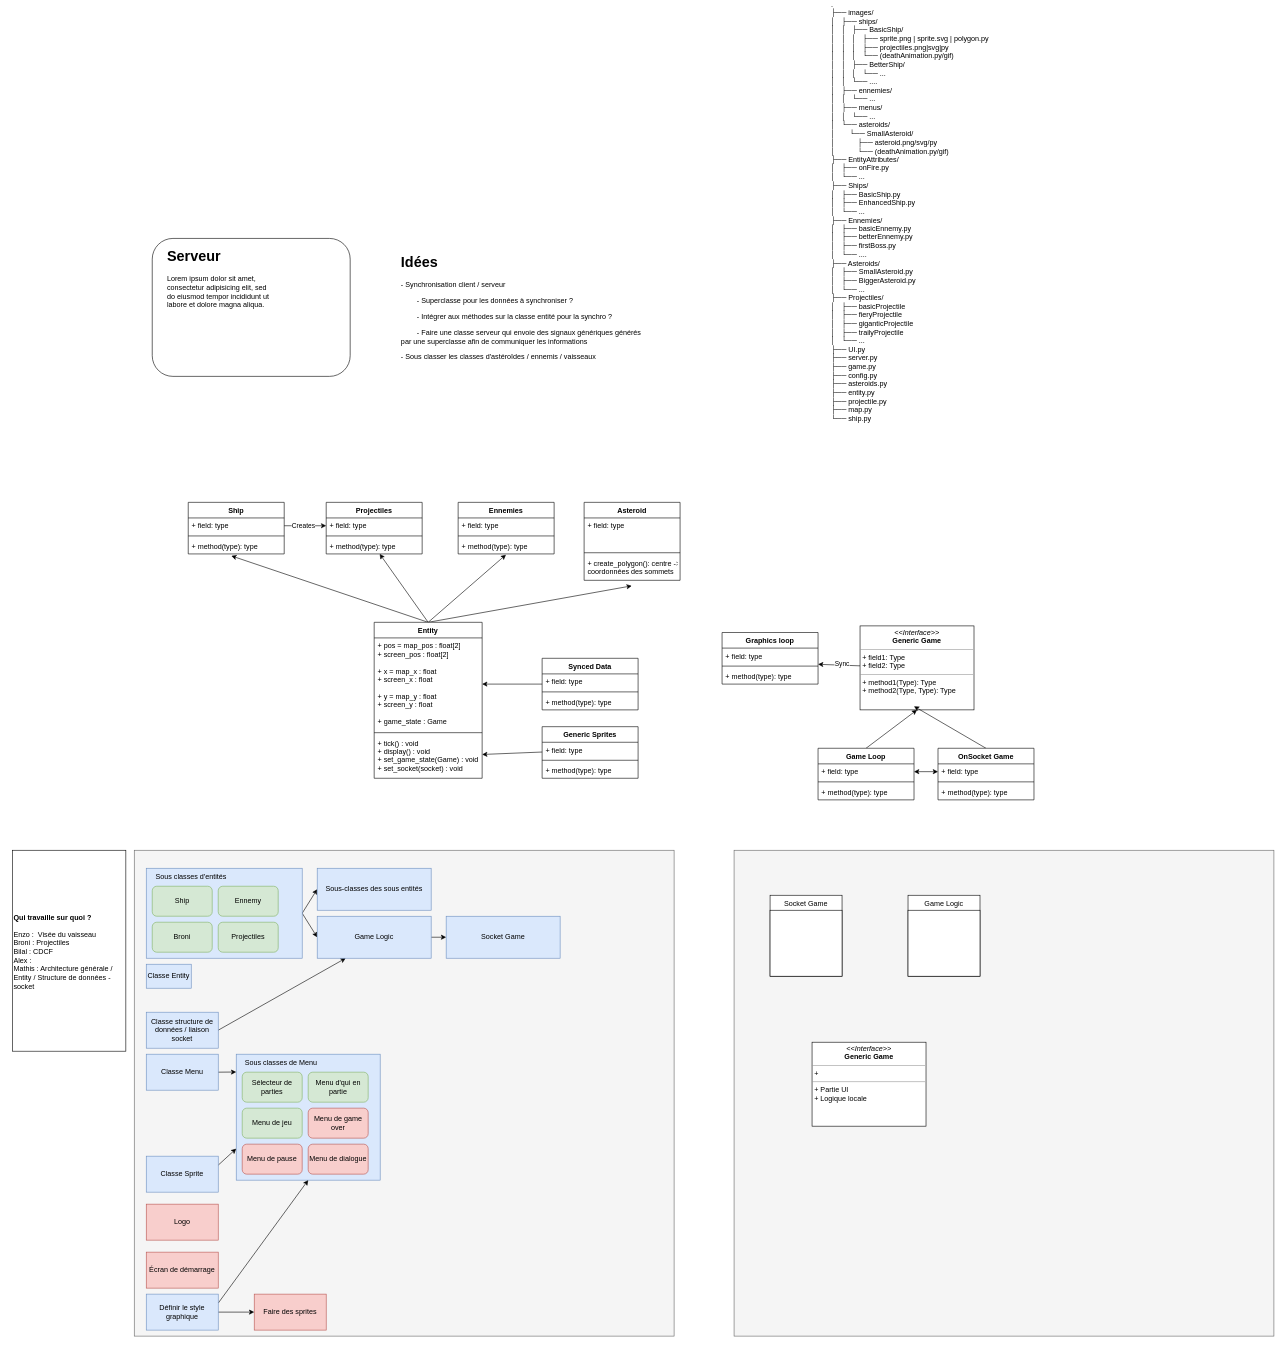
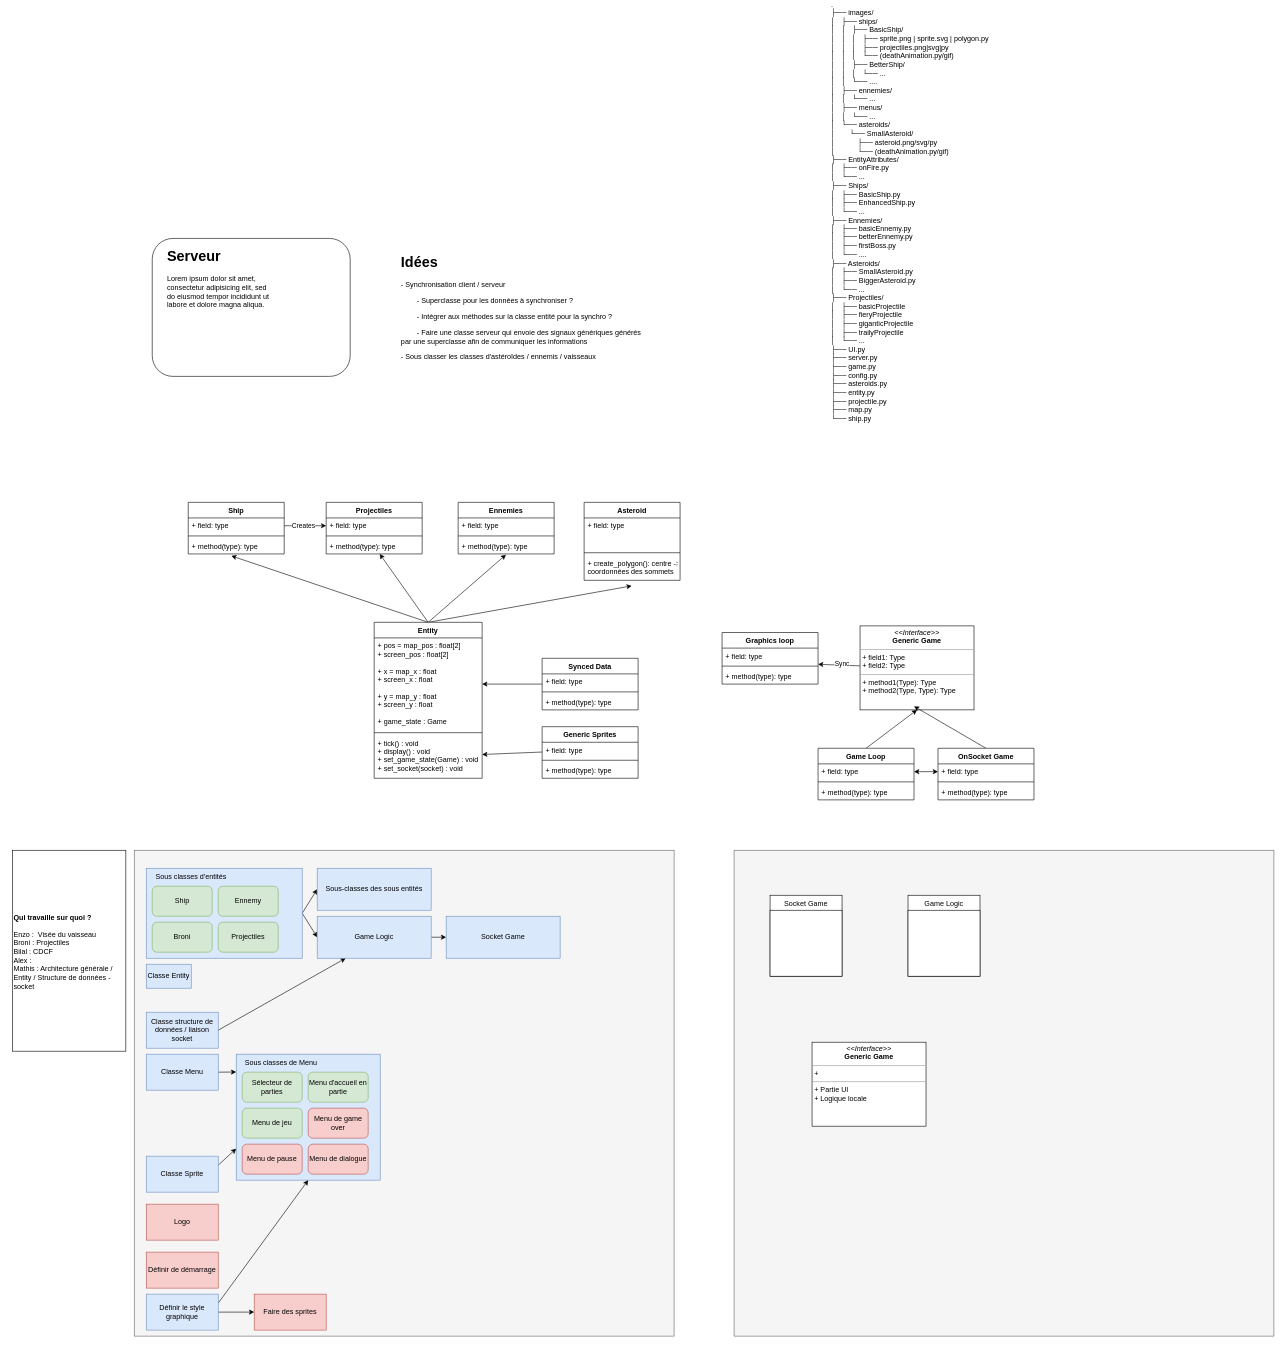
(338, 1088) -> (338, 1088)
(182, 1271) -> (182, 1271)
